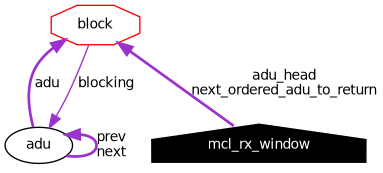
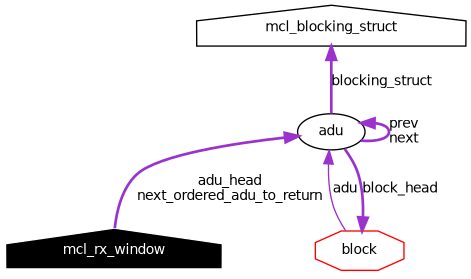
none -> (331, 28)
(48, 84) -> (400, 189)
(106, 84) -> (345, 189)
(182, 88) -> (180, 156)
